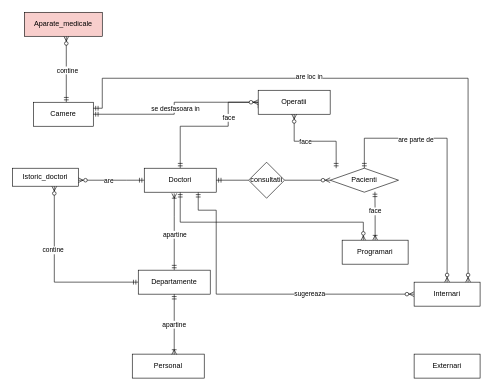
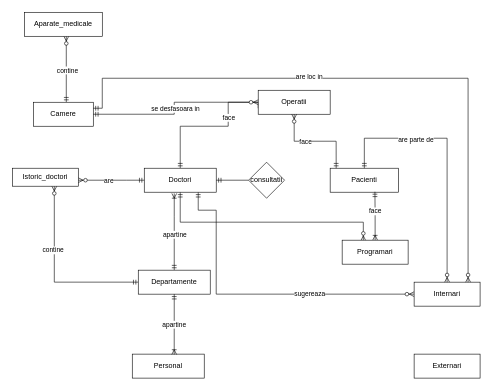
(63, 24) -> (63, 24)
(308, 180) -> none
(365, 180) -> (365, 180)
